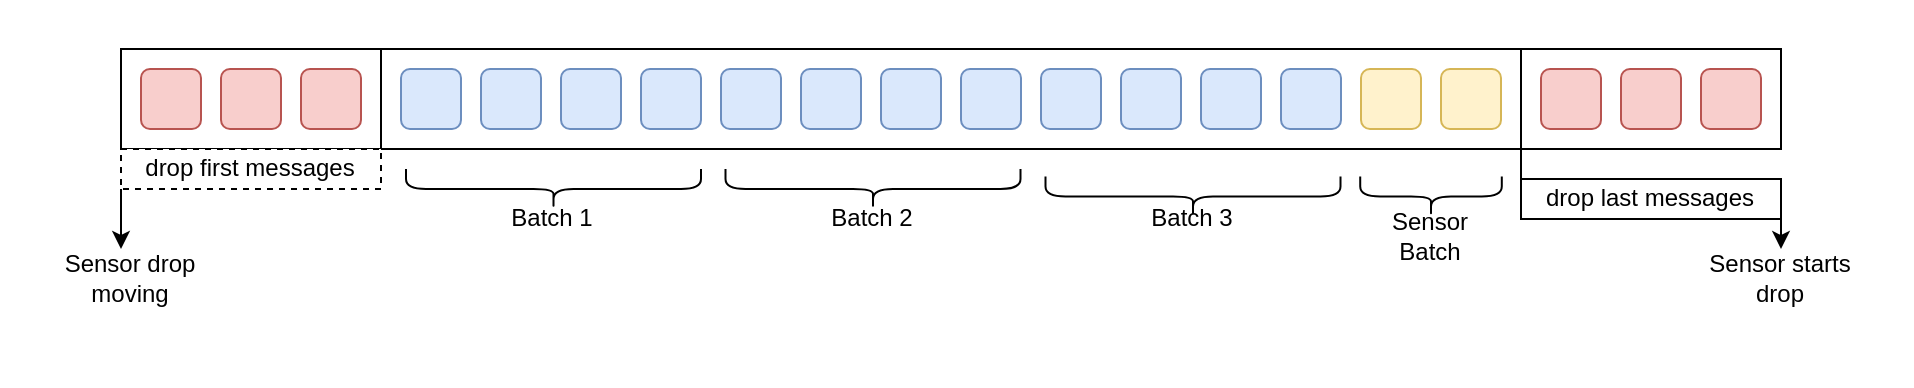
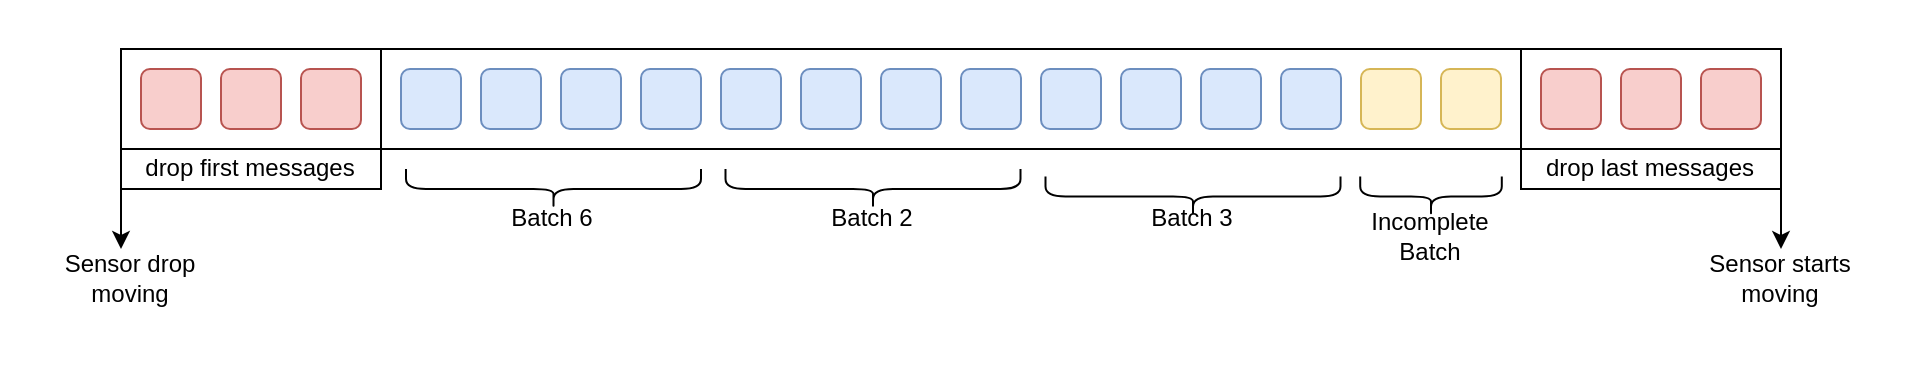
(251, 169) -> (251, 169)
(1651, 199) -> (1651, 169)
(553, 219) -> (553, 219)
(1431, 237) -> (1431, 237)
(1781, 279) -> (1781, 279)
